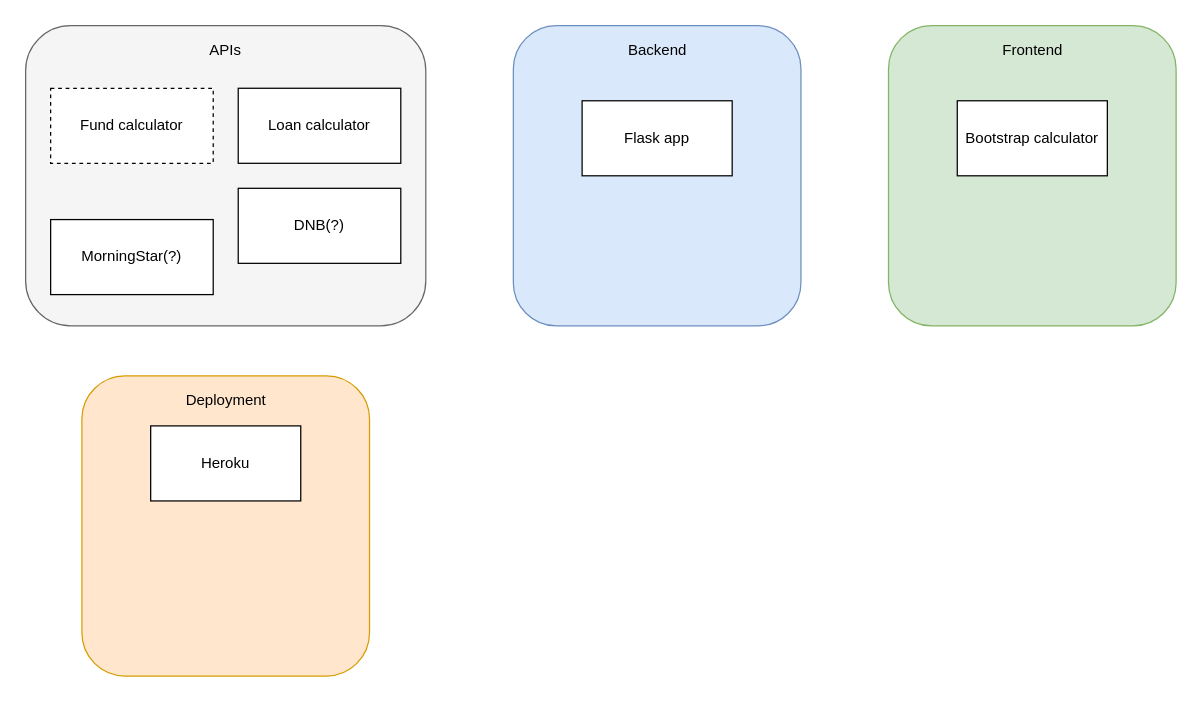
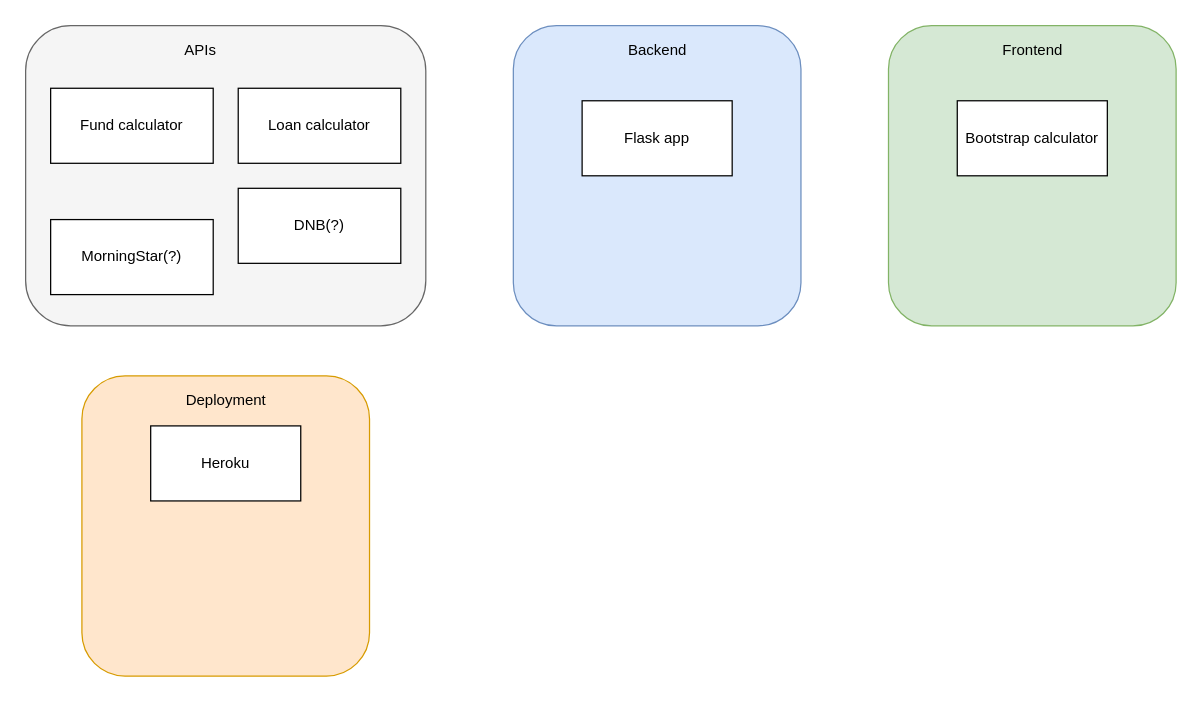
(226, 51) -> (201, 51)
(132, 126) -> (132, 126)
